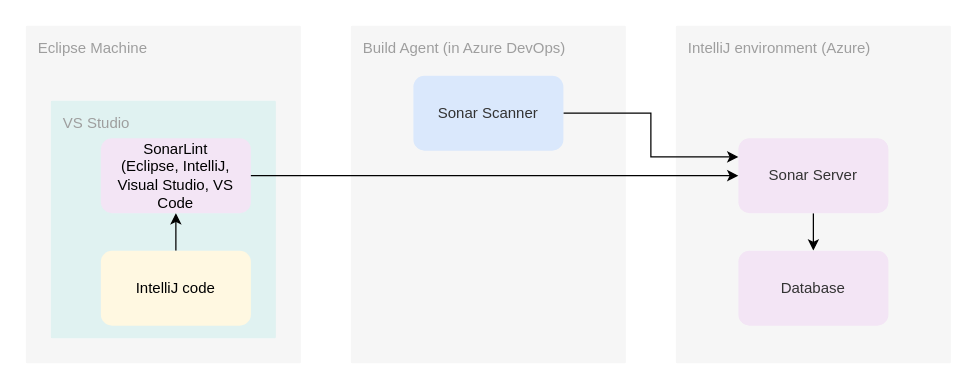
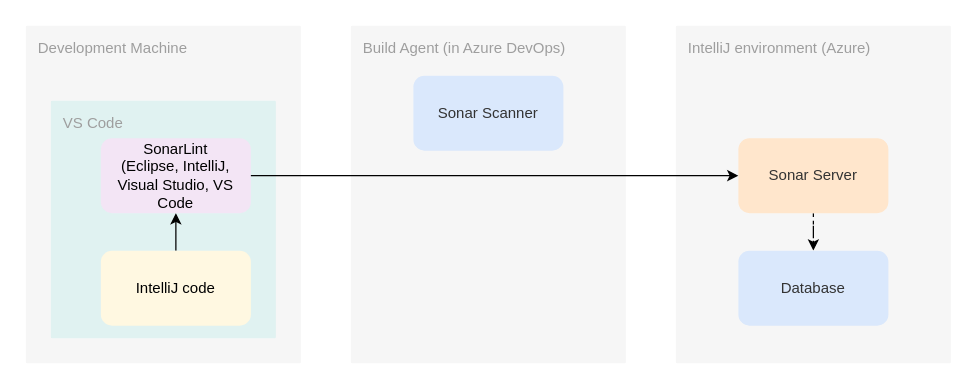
(93, 48) -> (112, 48)
(97, 123) -> (91, 123)
(651, 130) -> none
(813, 176) -> (813, 176)
(813, 221) -> (813, 221)
(813, 288) -> (813, 288)
